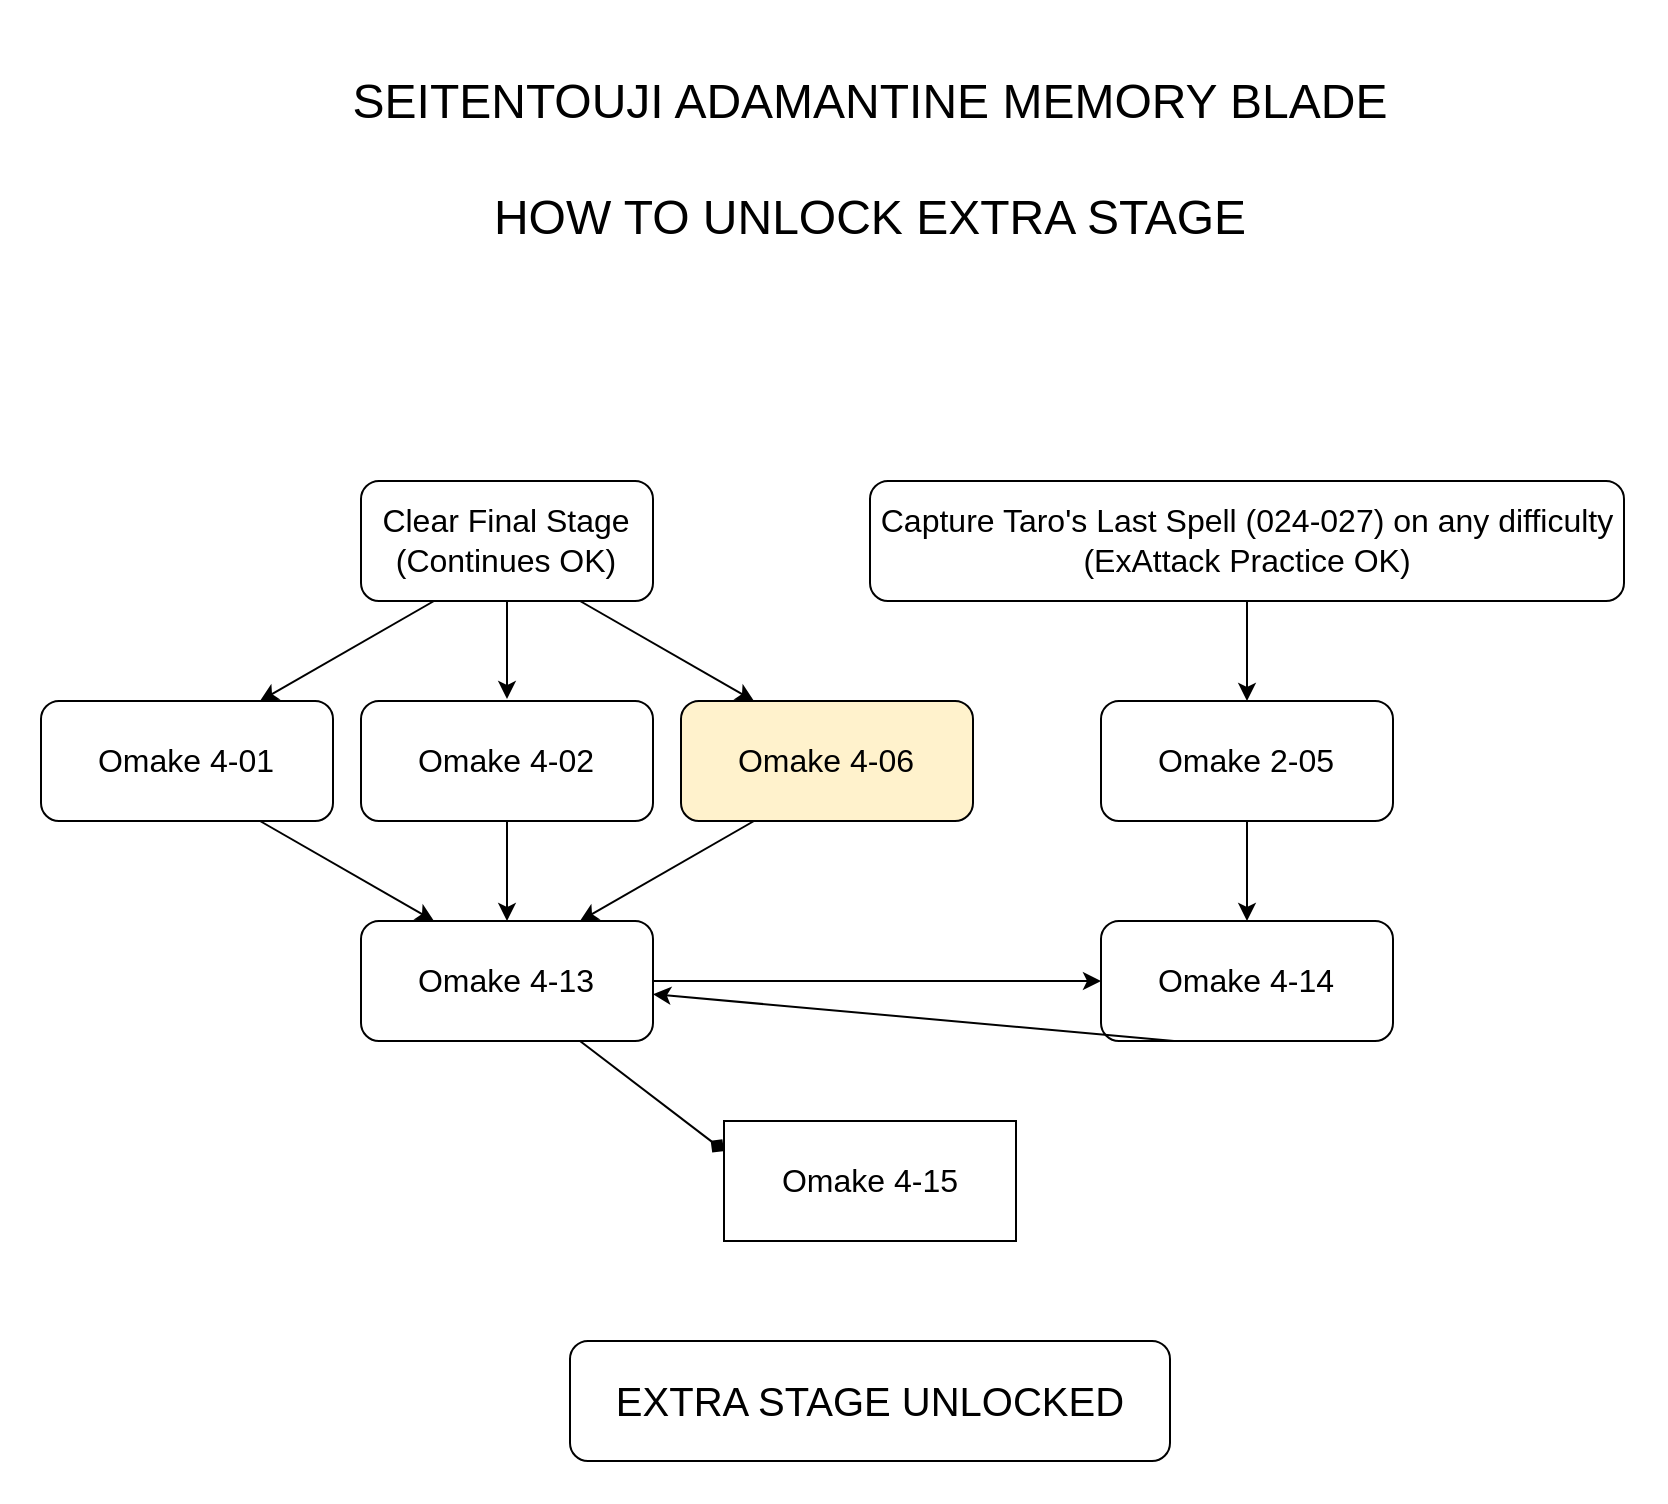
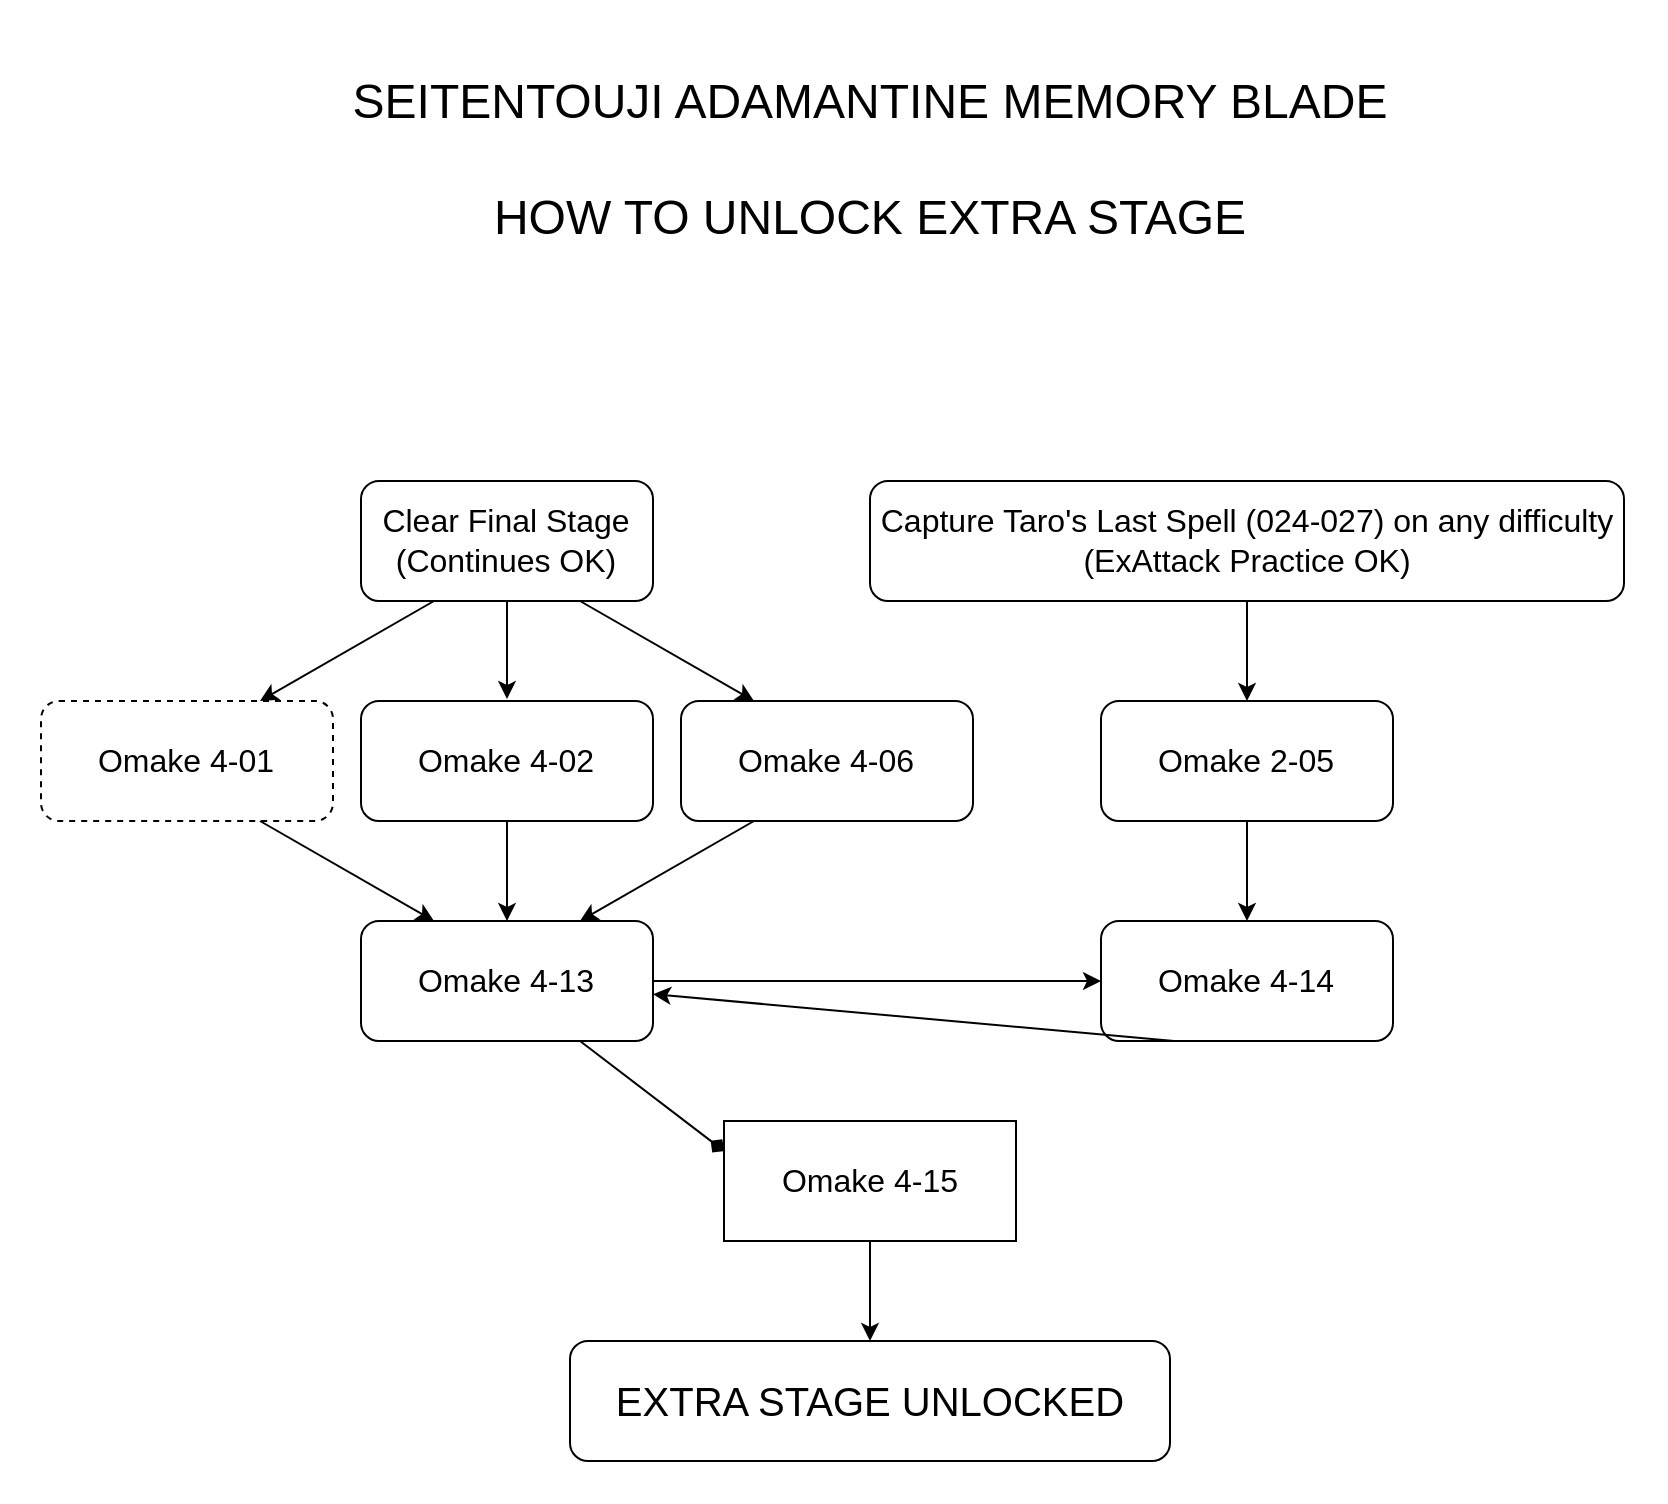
(187, 761) -> (187, 761)
(827, 761) -> (827, 761)
none -> (870, 1284)
